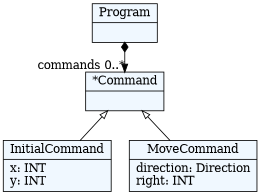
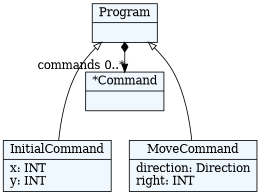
(91, 129) -> (69, 91)
(159, 129) -> (181, 91)
